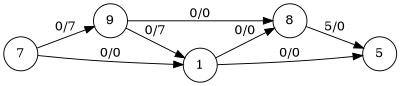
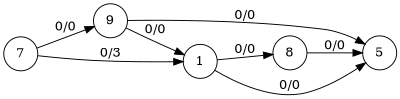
(195, 21) -> (243, 22)
(66, 27) -> (66, 27)
(335, 27) -> (335, 46)
(155, 31) -> (155, 30)
(110, 53) -> (110, 53)
